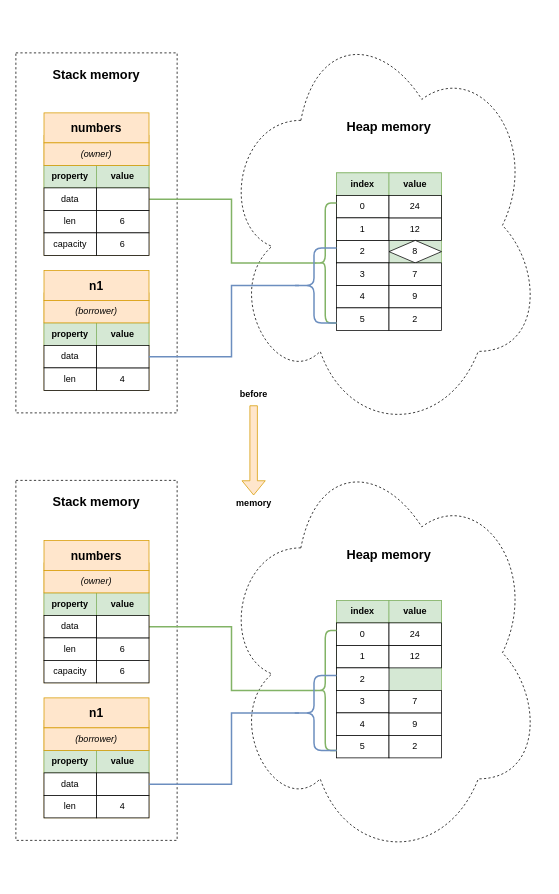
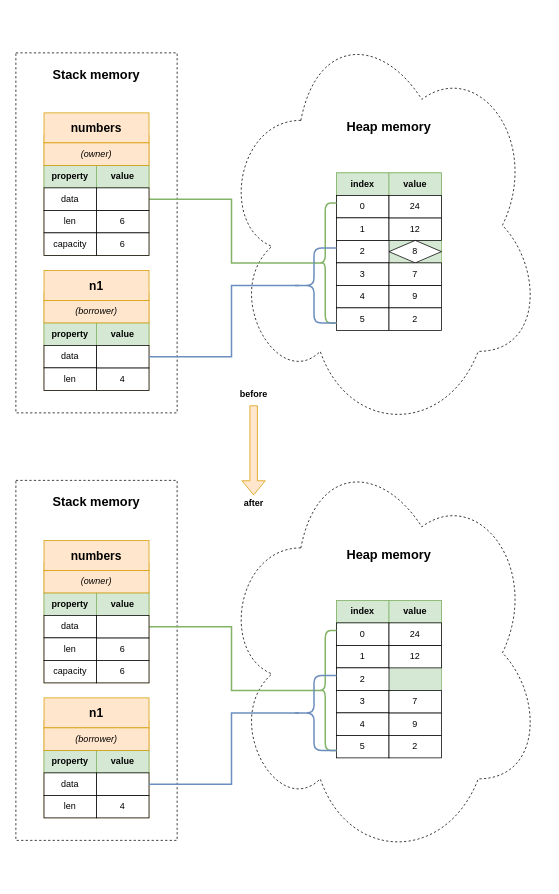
(254, 503) -> (254, 503)
